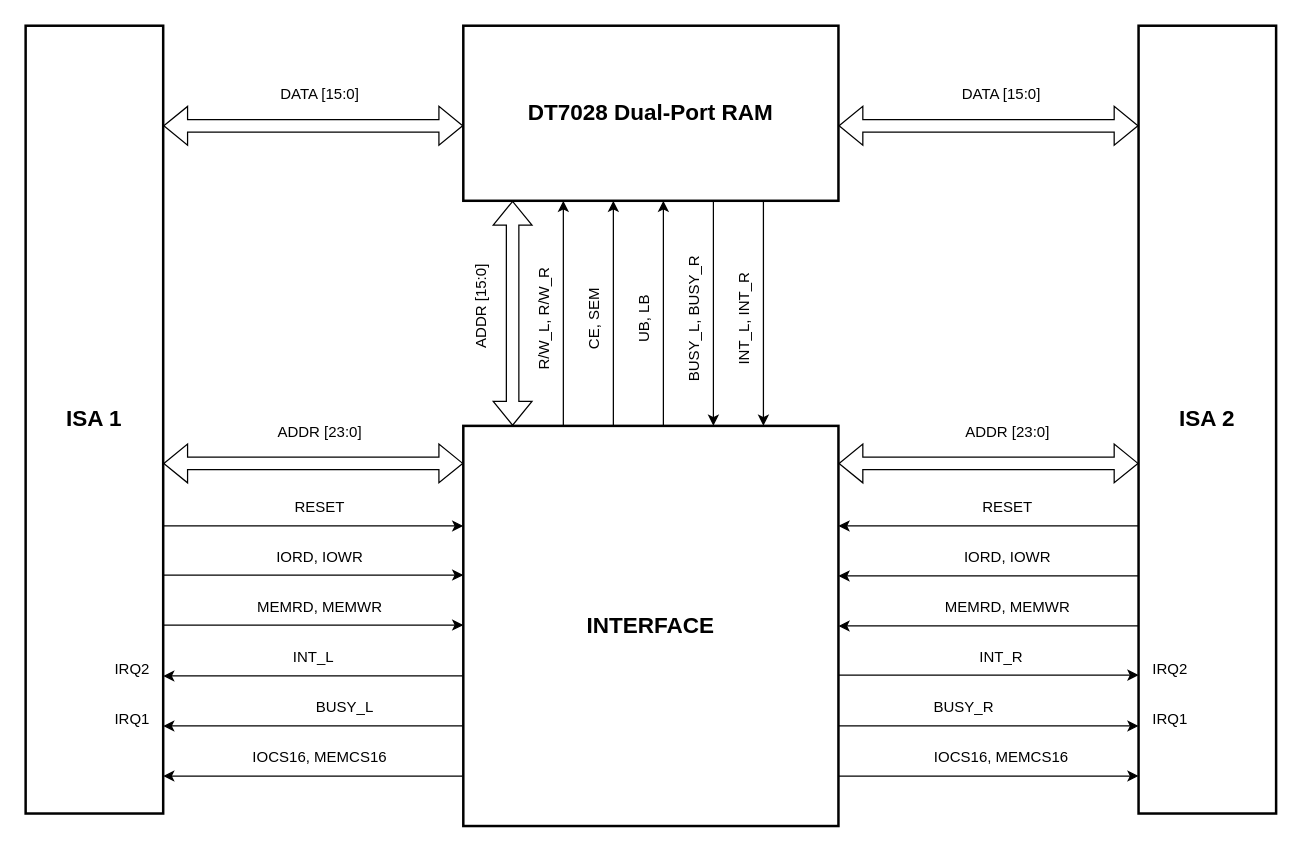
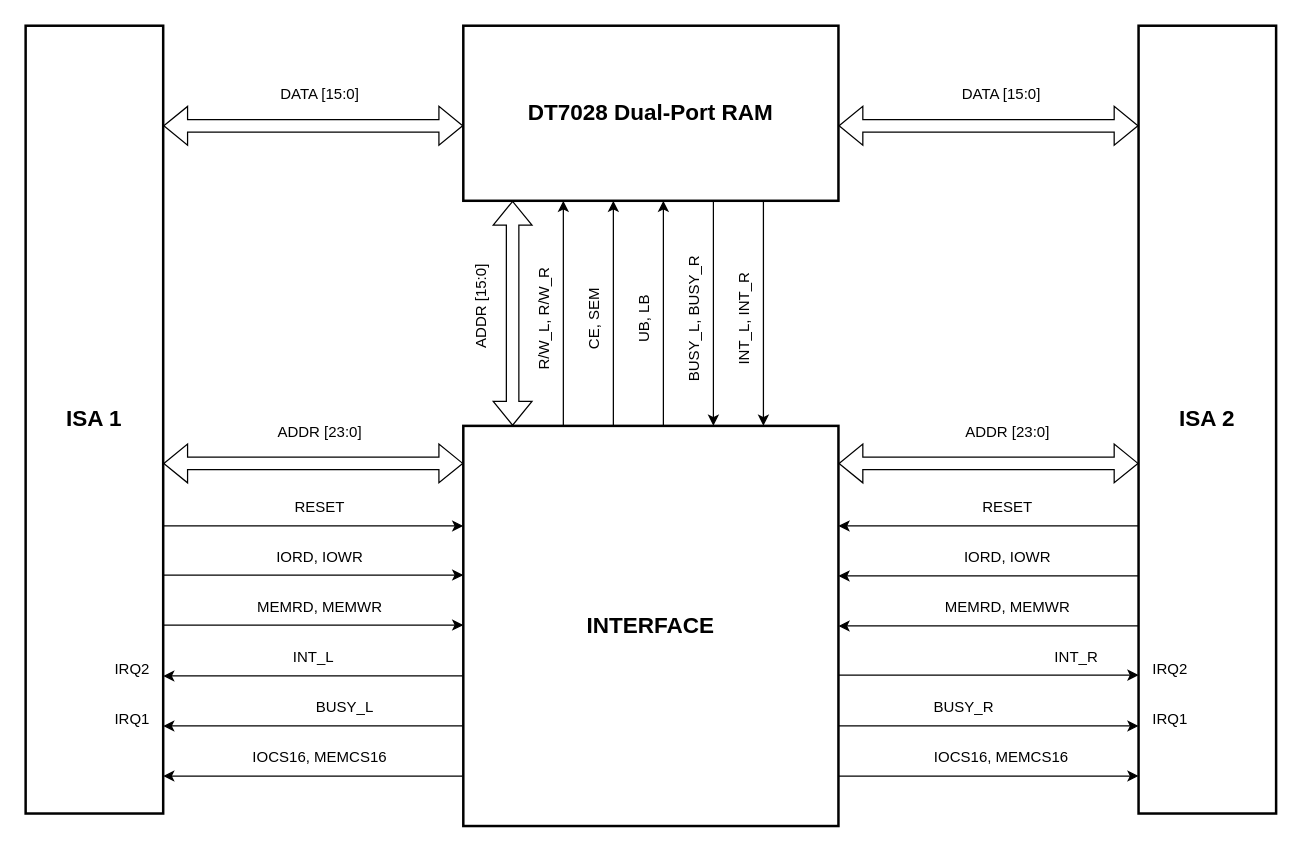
(1001, 657) -> (1076, 657)
